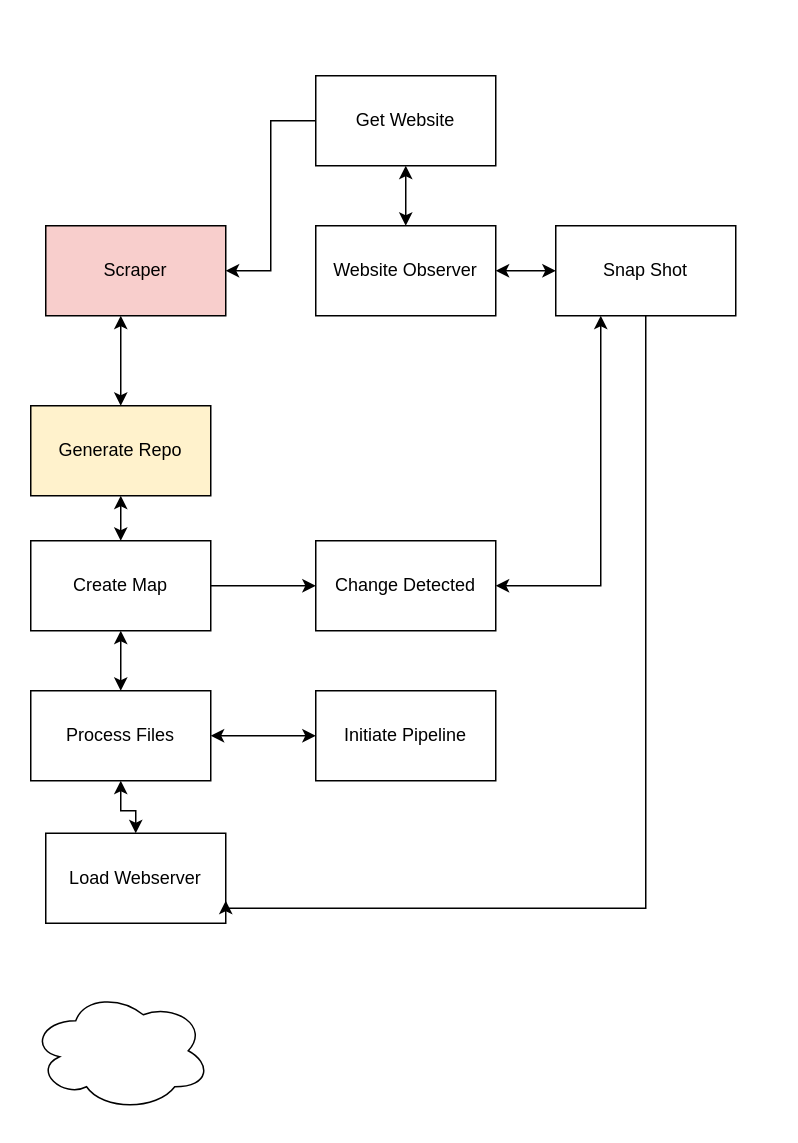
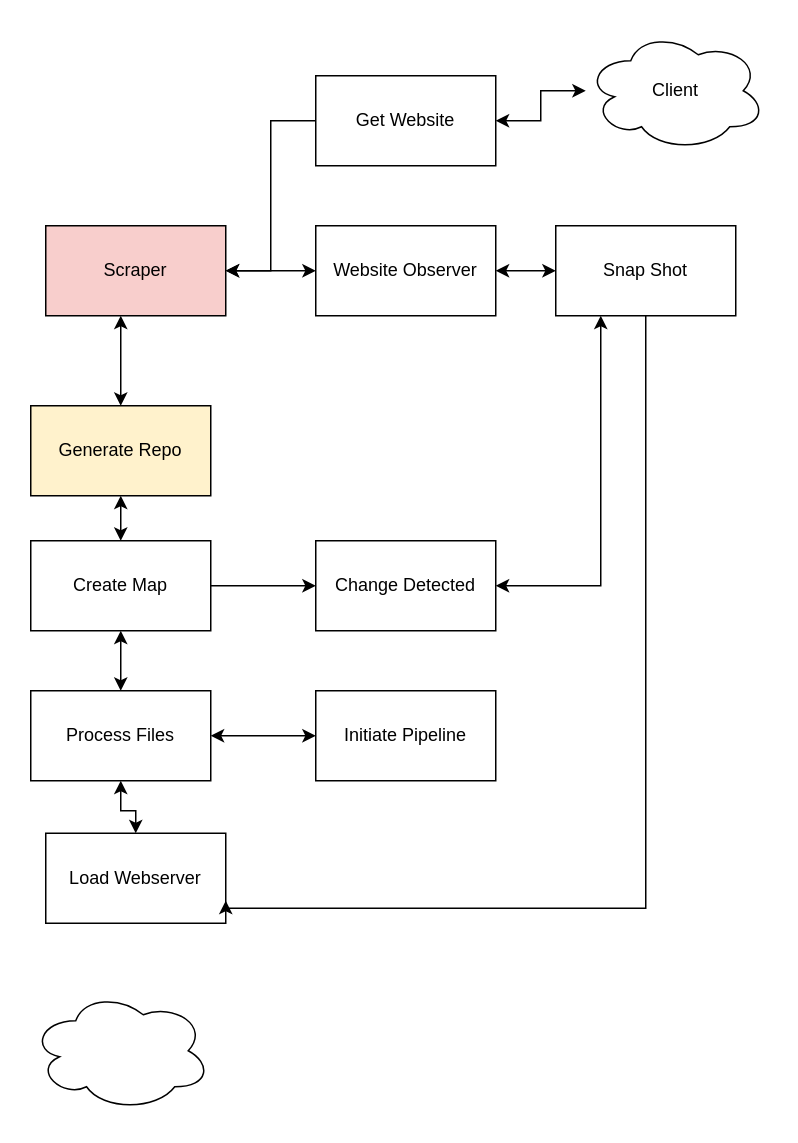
none -> (676, 91)
none -> (541, 106)
(406, 196) -> (289, 271)
